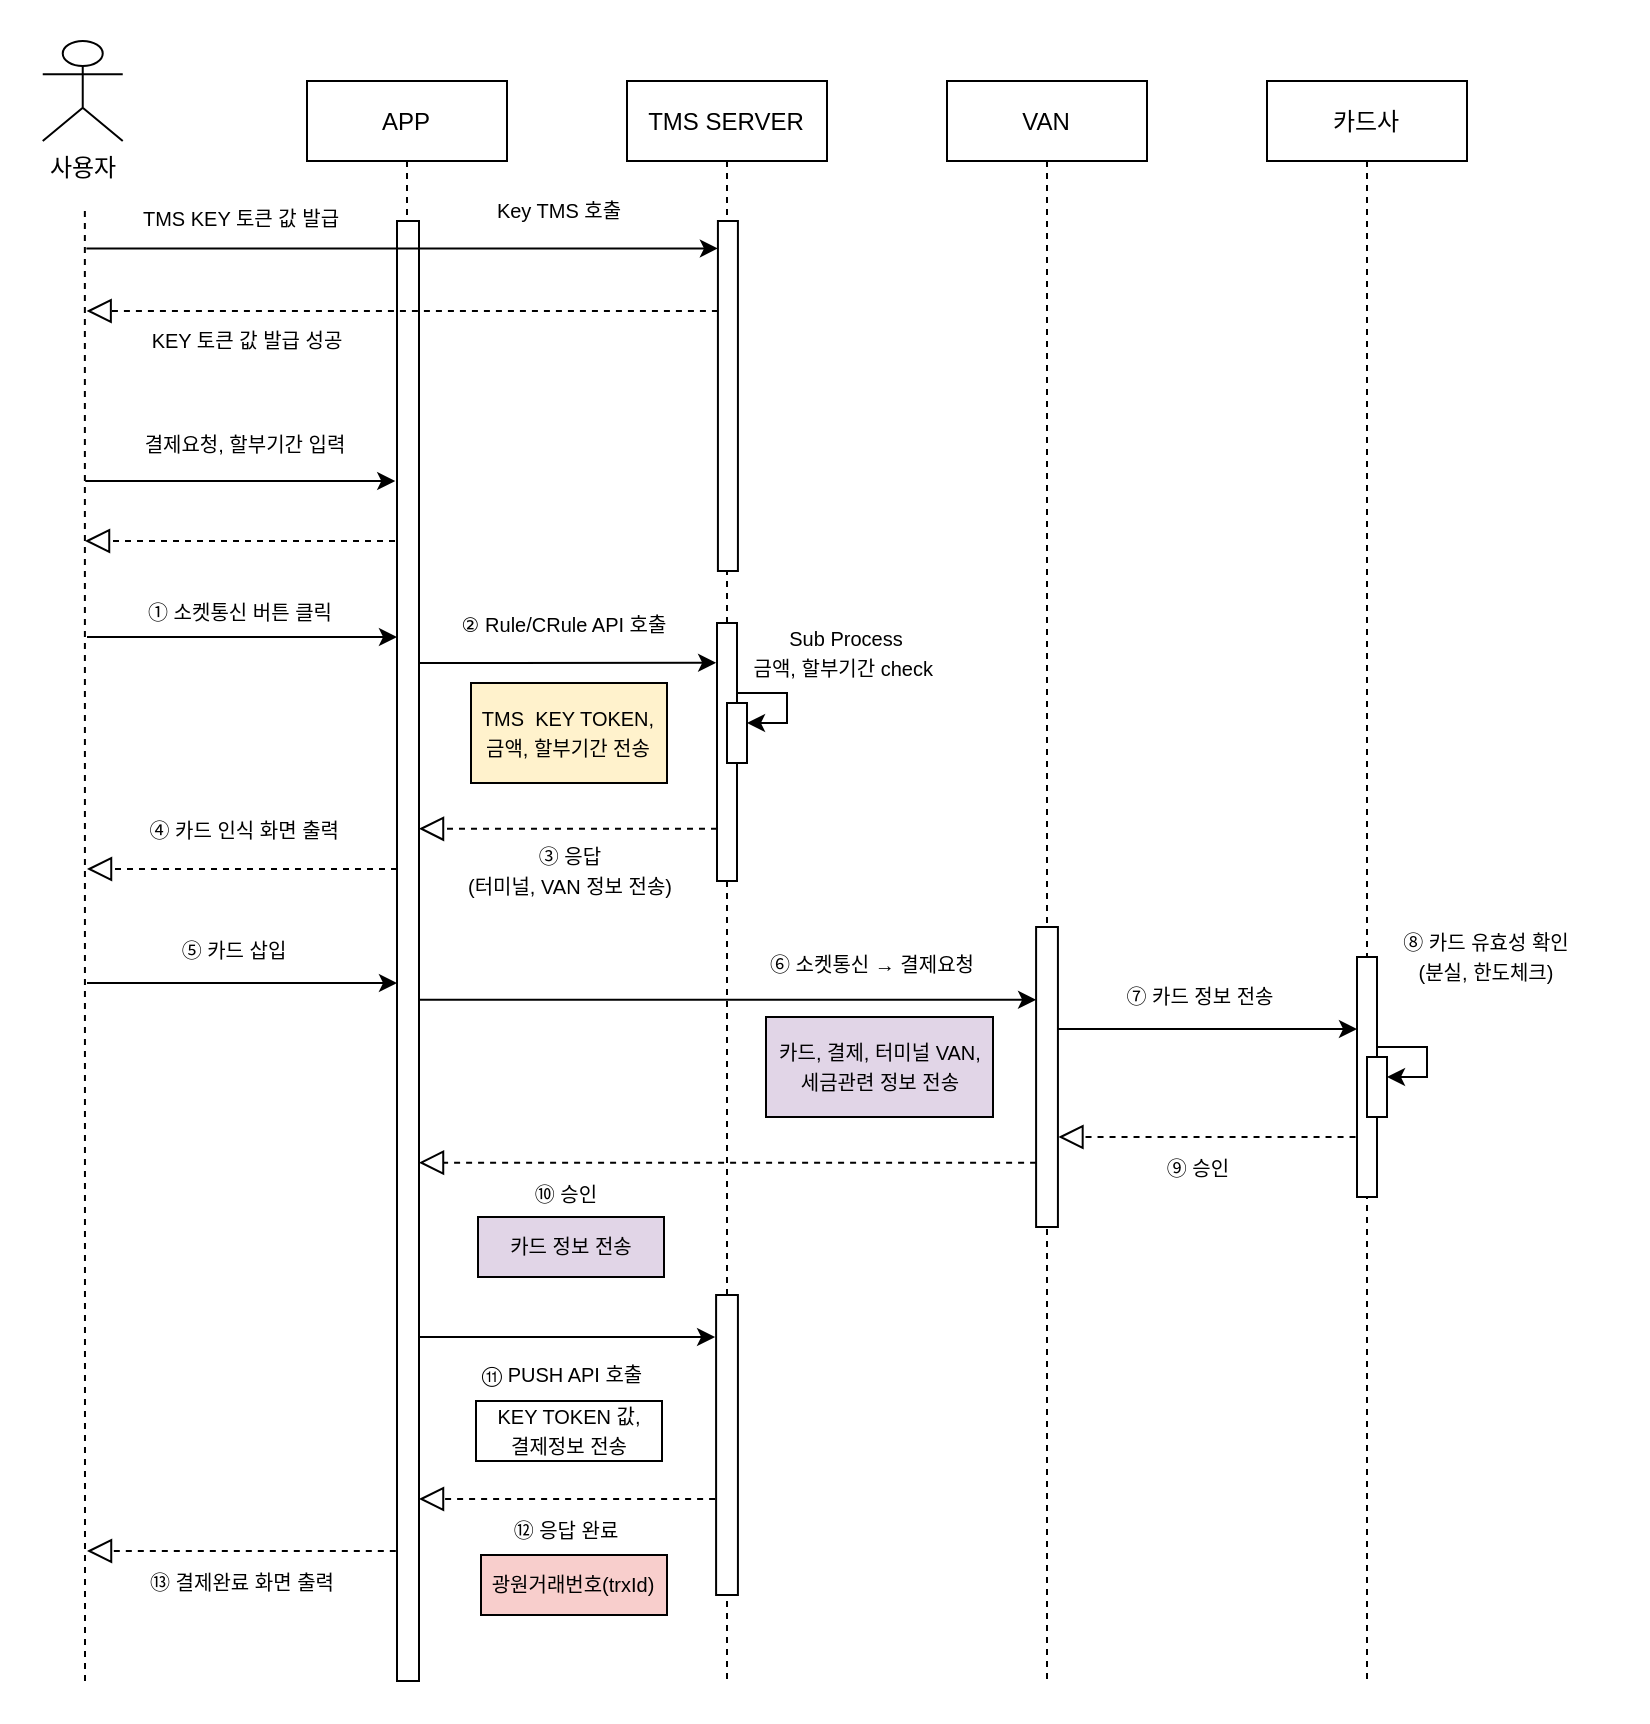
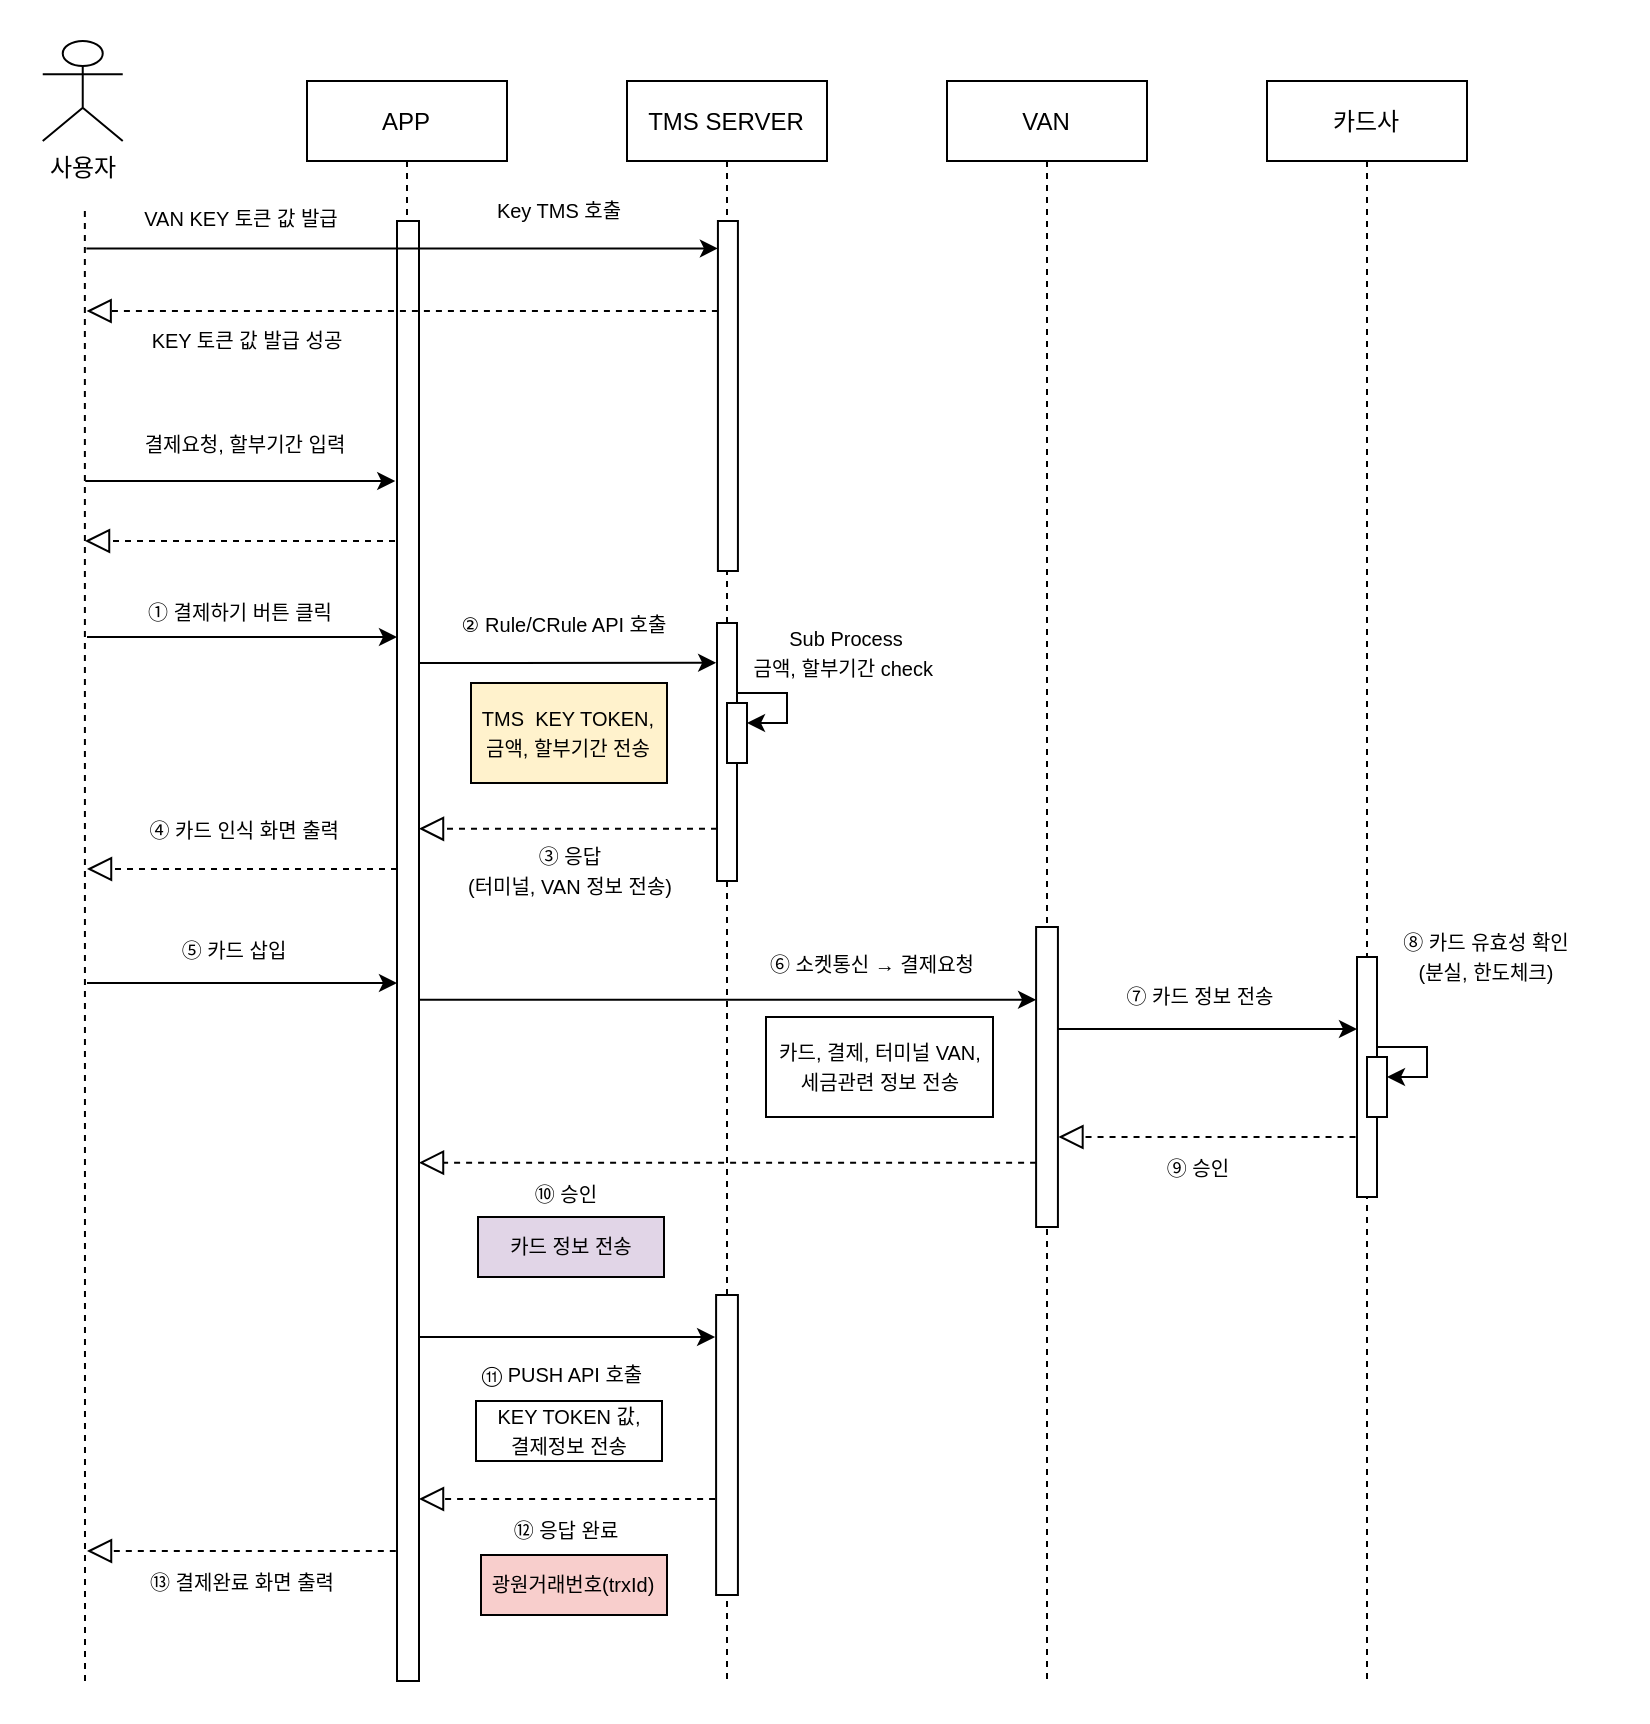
(242, 219) -> (242, 219)
(241, 613) -> (241, 613)
(880, 1067) -> (880, 1067)
